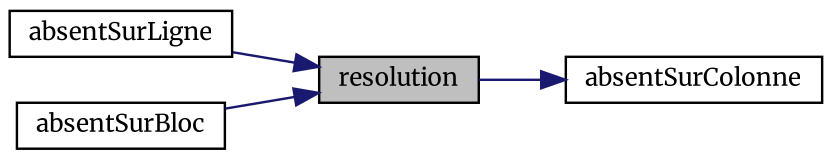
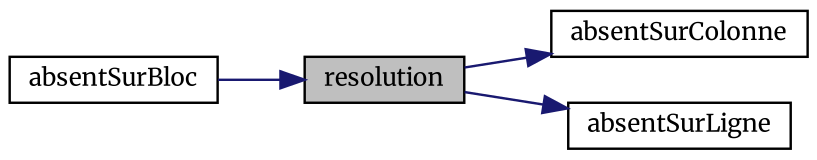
(264, 57) -> (504, 98)
